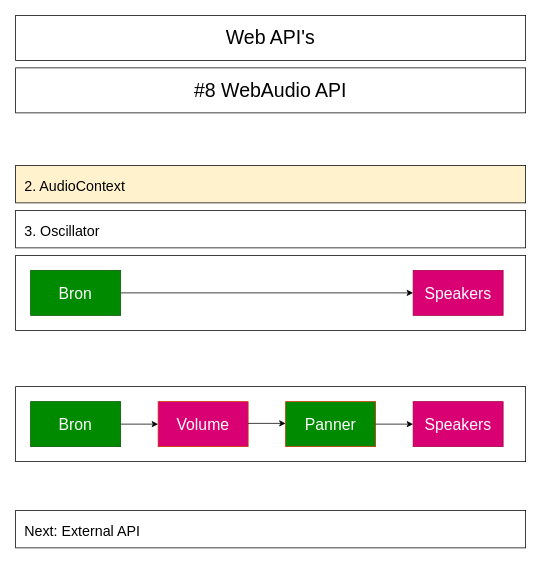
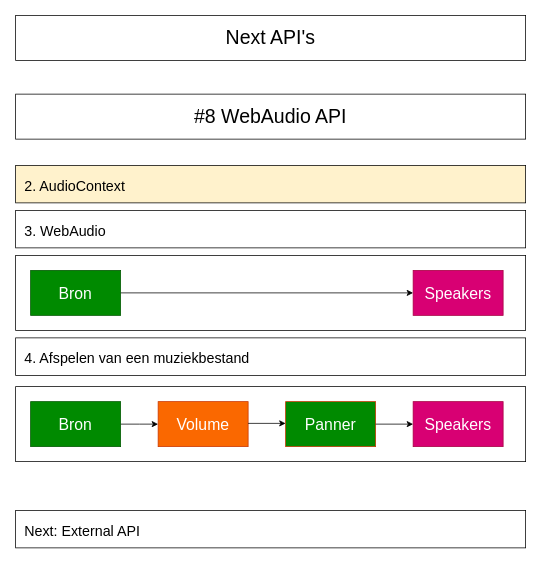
(270, 38) -> (270, 38)
(270, 90) -> (270, 117)
(83, 229) -> (77, 229)
none -> (270, 357)
(203, 424) -> (203, 424)
